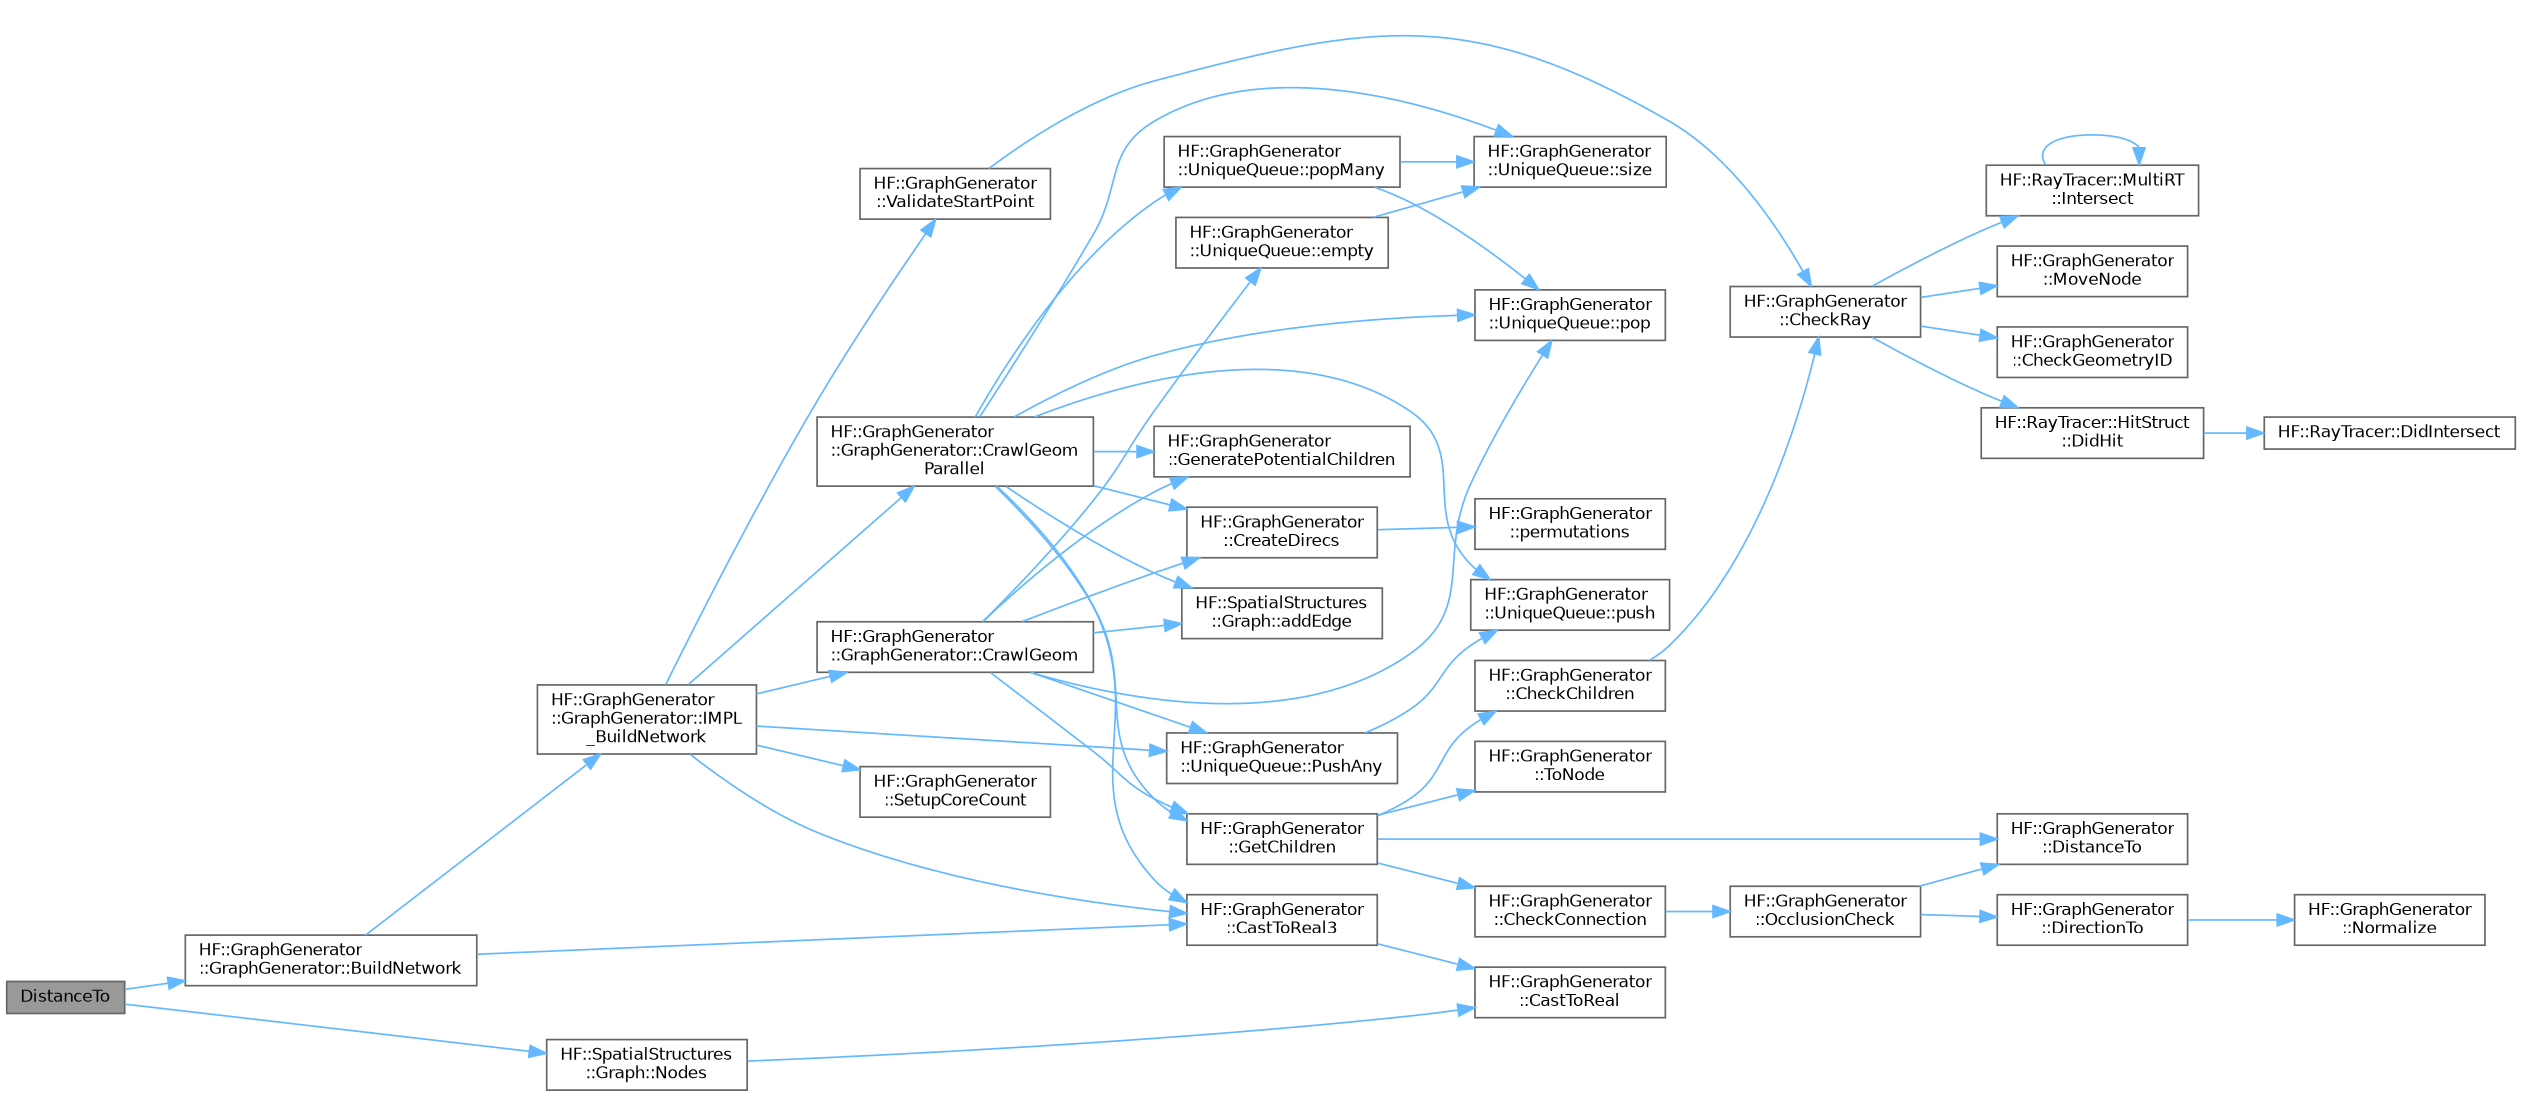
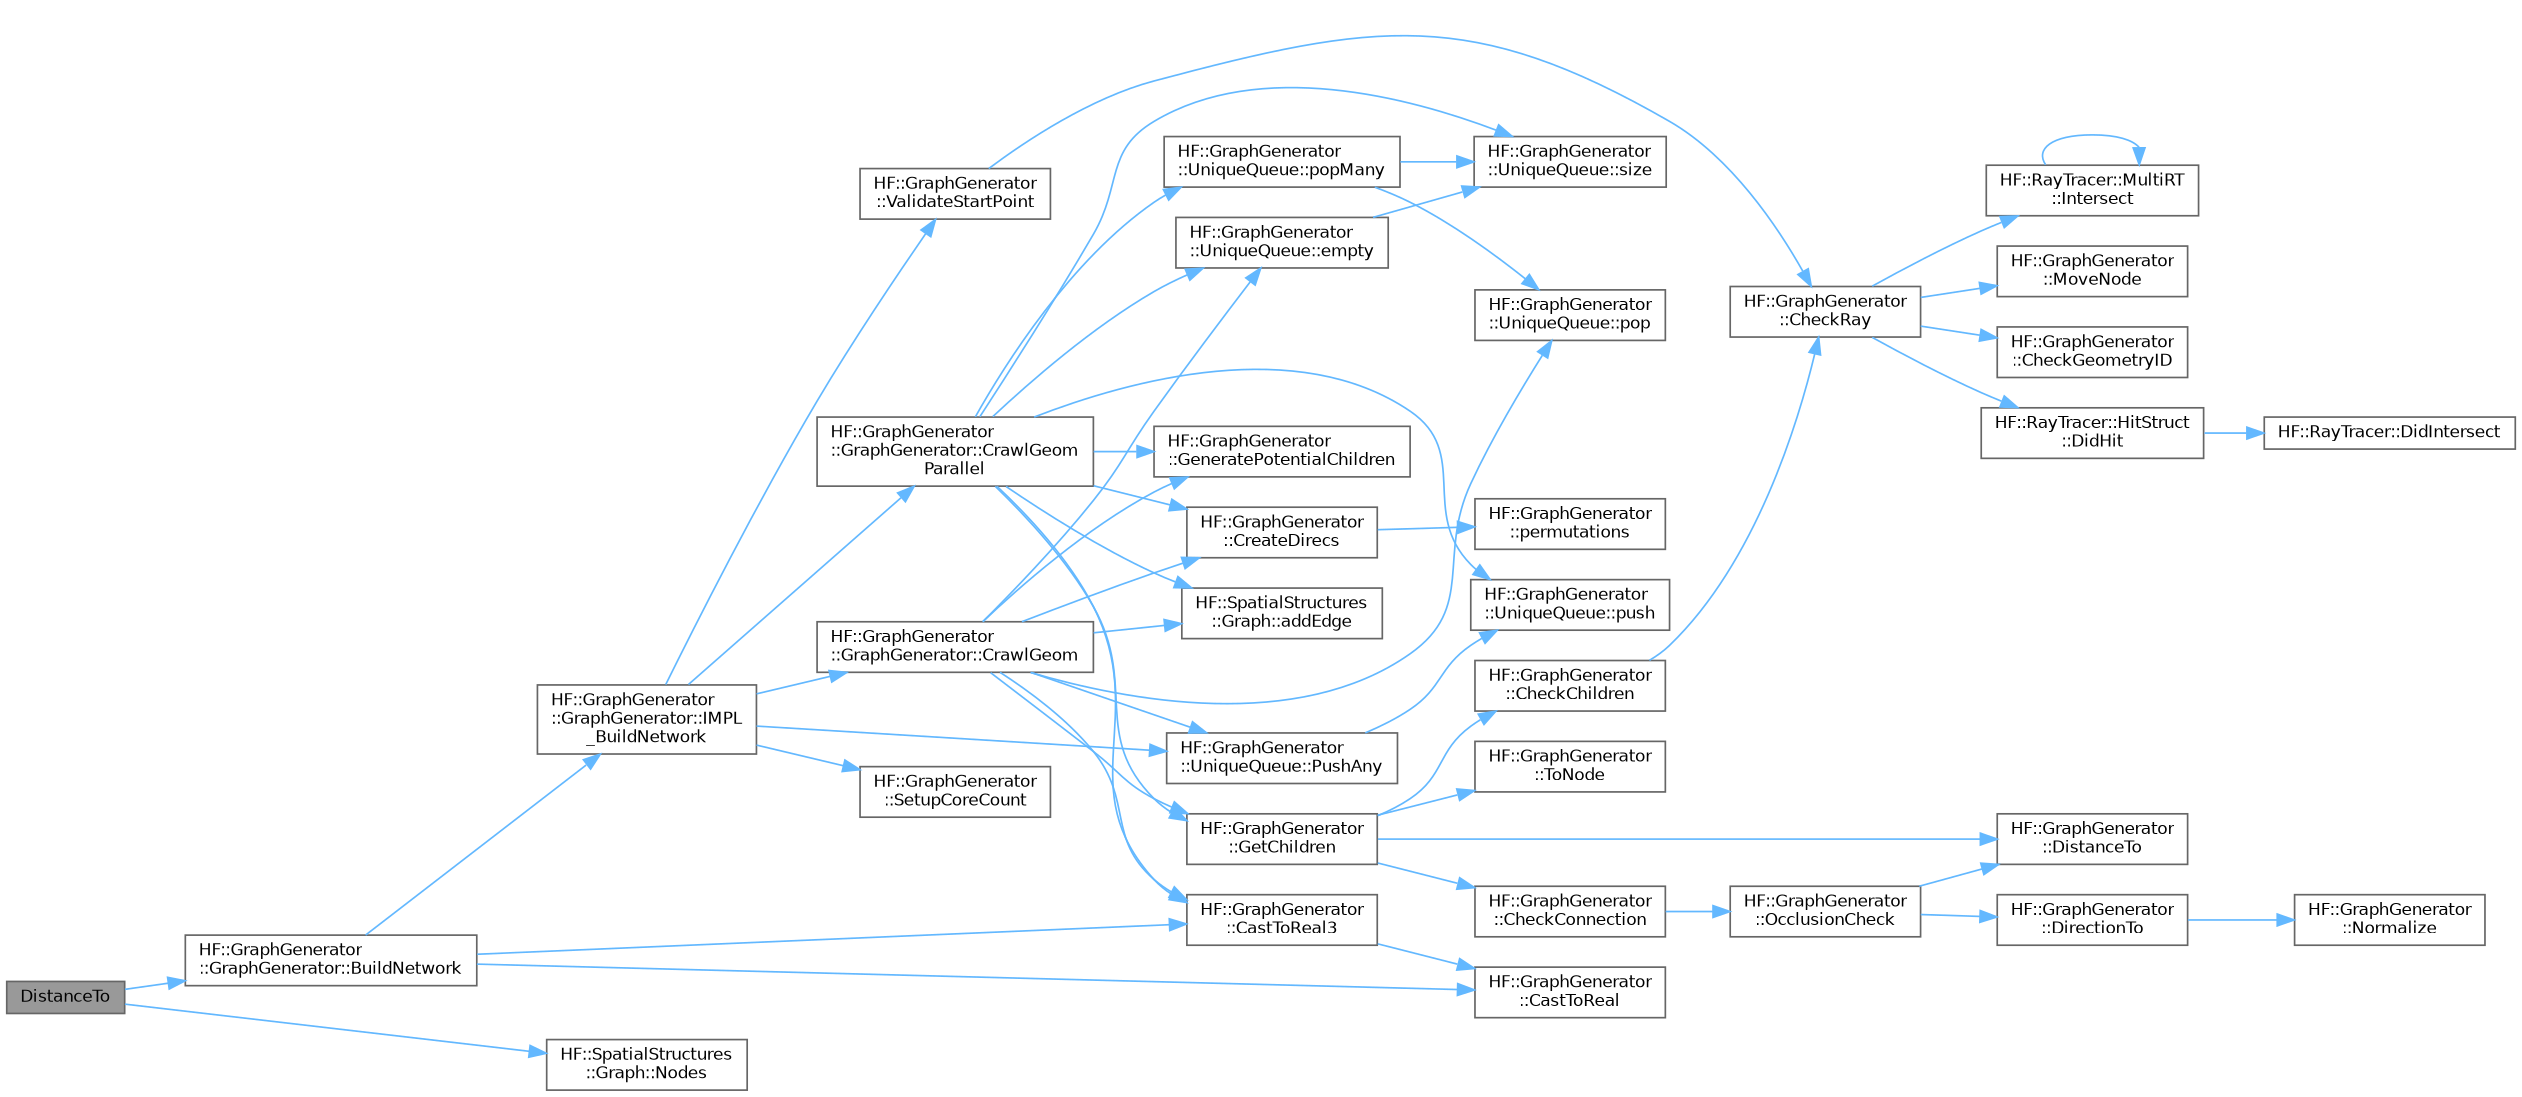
(1229, 338) -> (1085, 338)
(918, 866) -> (1105, 769)
(1103, 1042) -> (967, 977)
